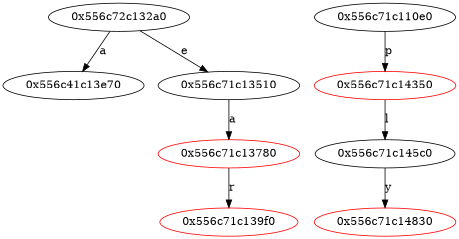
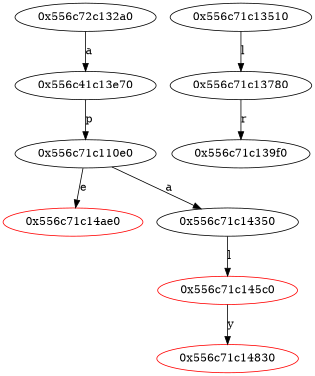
(170, 49) -> none
(389, 51) -> (169, 188)
(385, 86) -> (228, 222)
none -> (86, 116)
(232, 120) -> (243, 51)
(229, 154) -> (241, 86)
(385, 154) -> (228, 290)
none -> (73, 222)
(229, 222) -> (241, 154)
